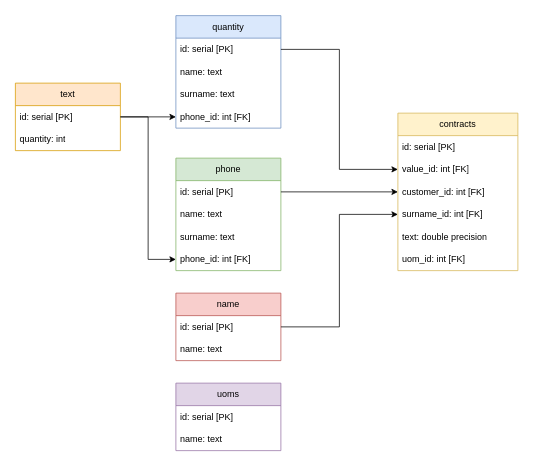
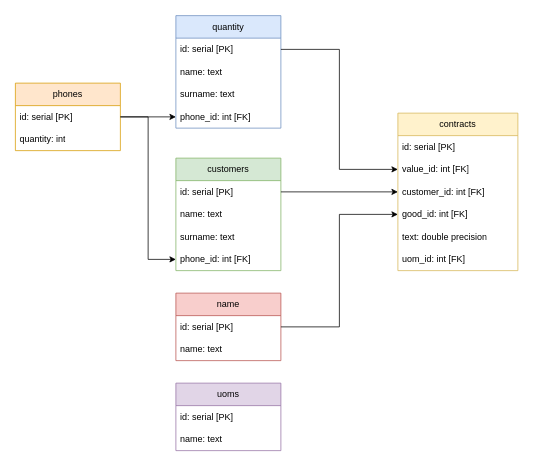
(68, 94) -> (68, 94)
(228, 169) -> (228, 169)
(447, 214) -> (439, 214)
